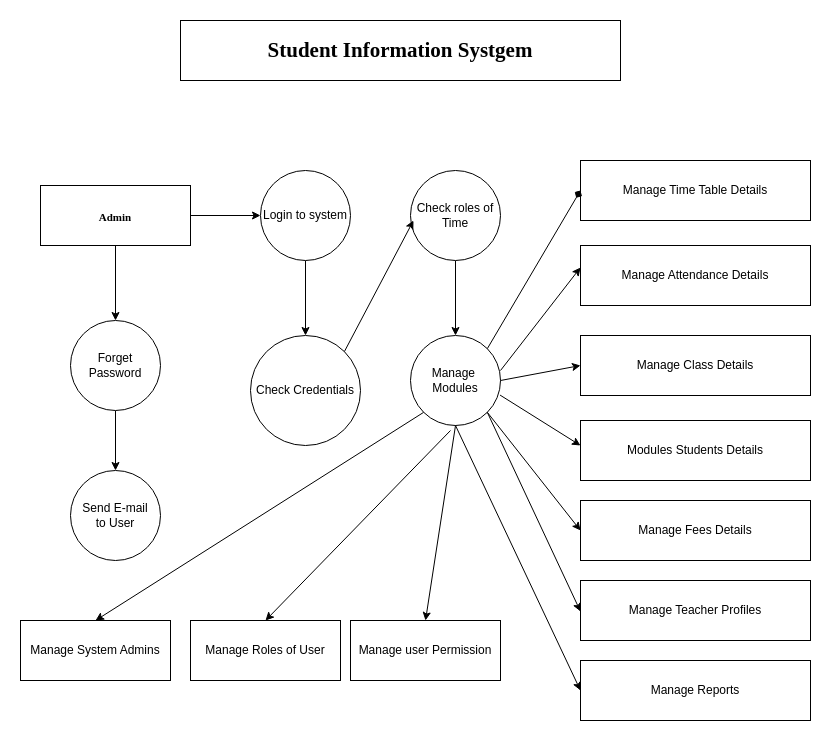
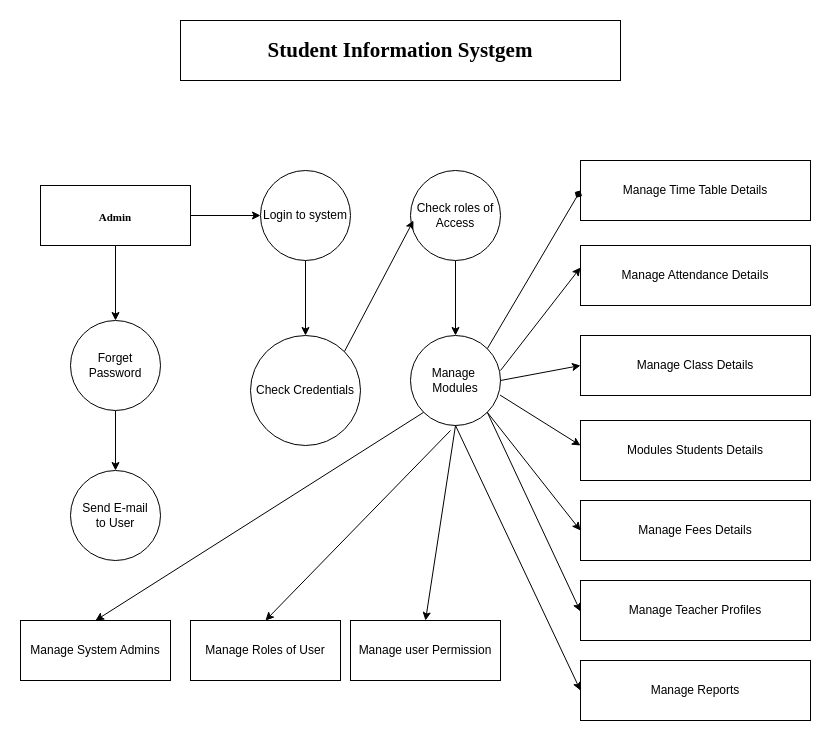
(456, 216) -> (456, 216)
